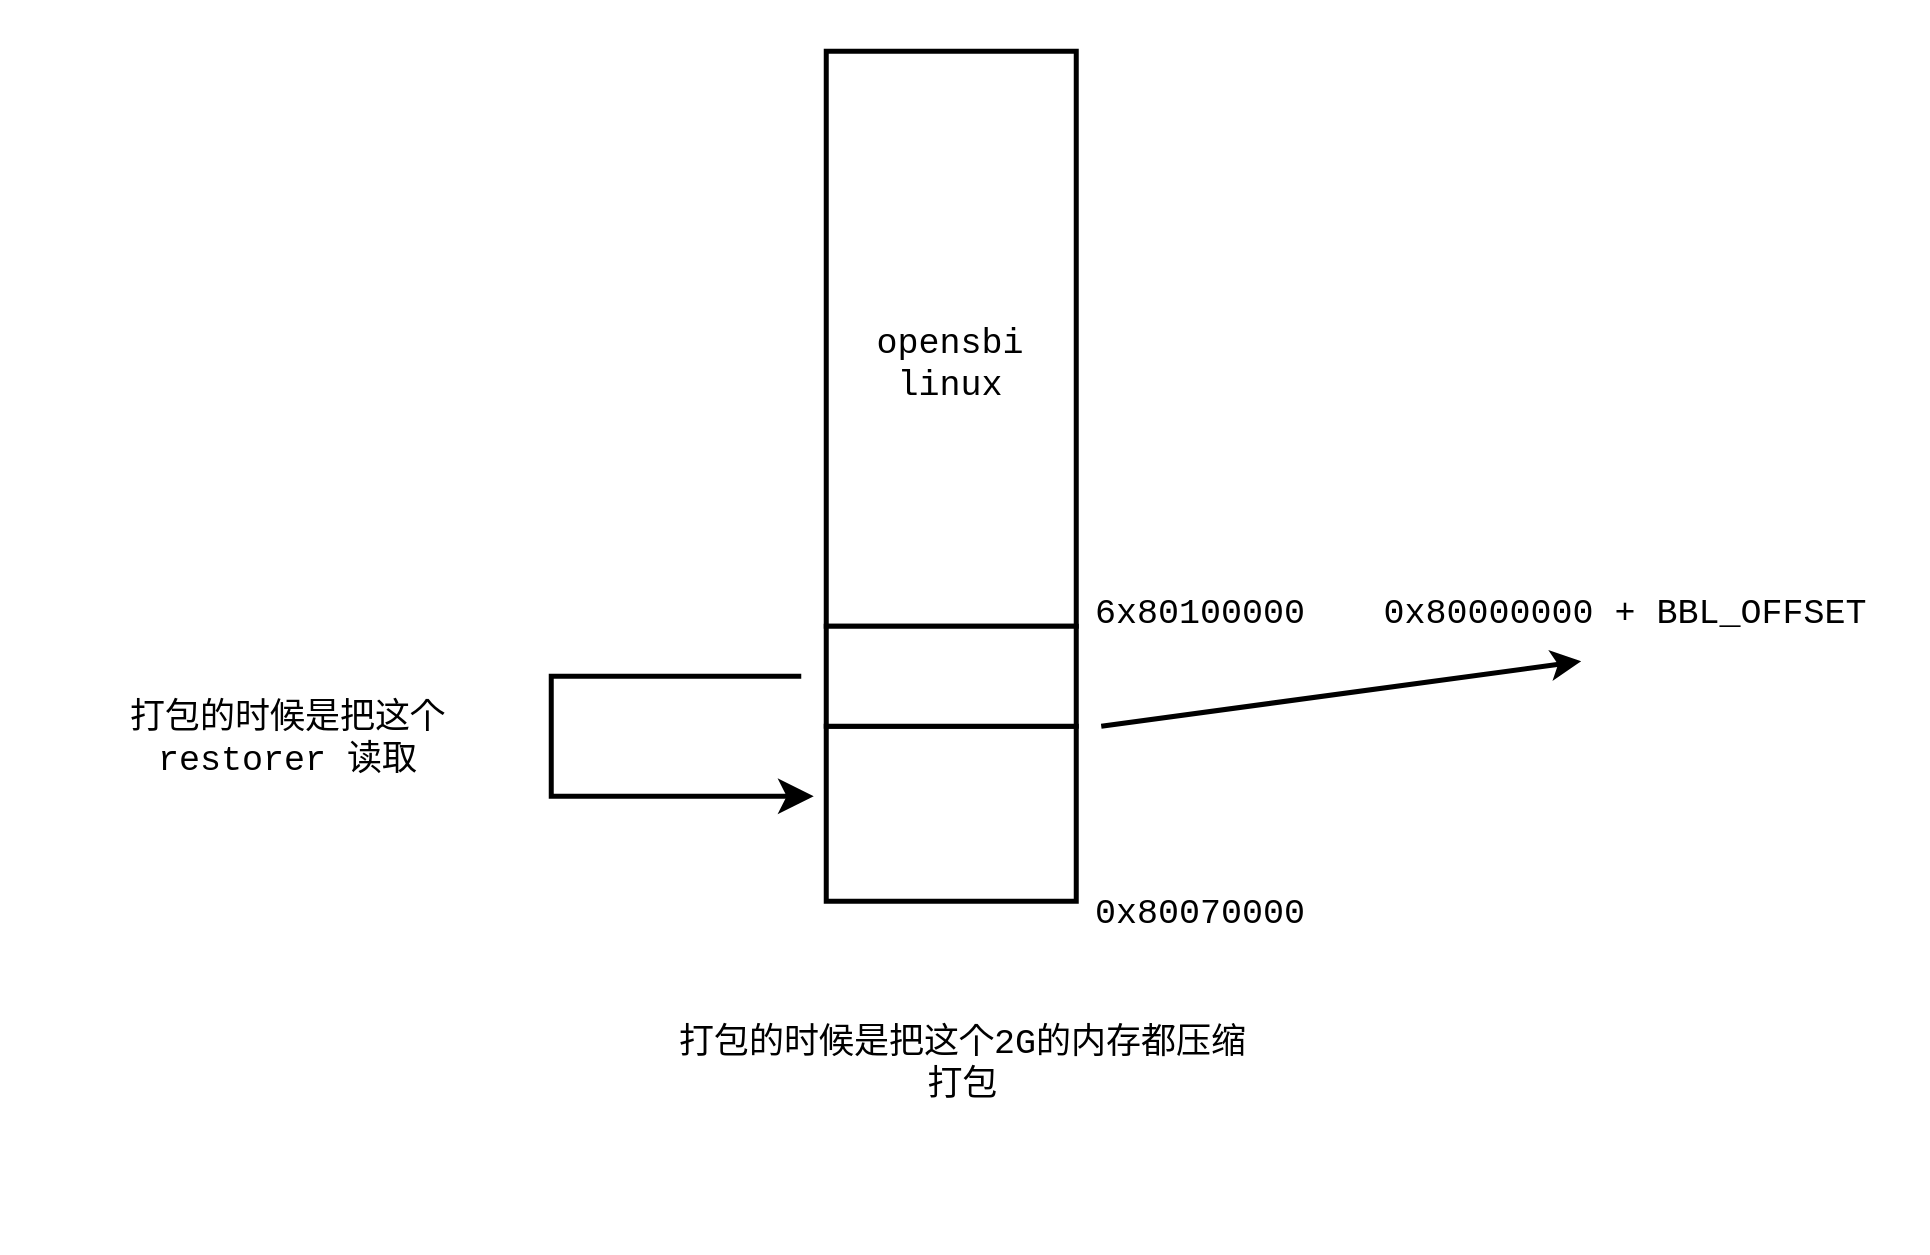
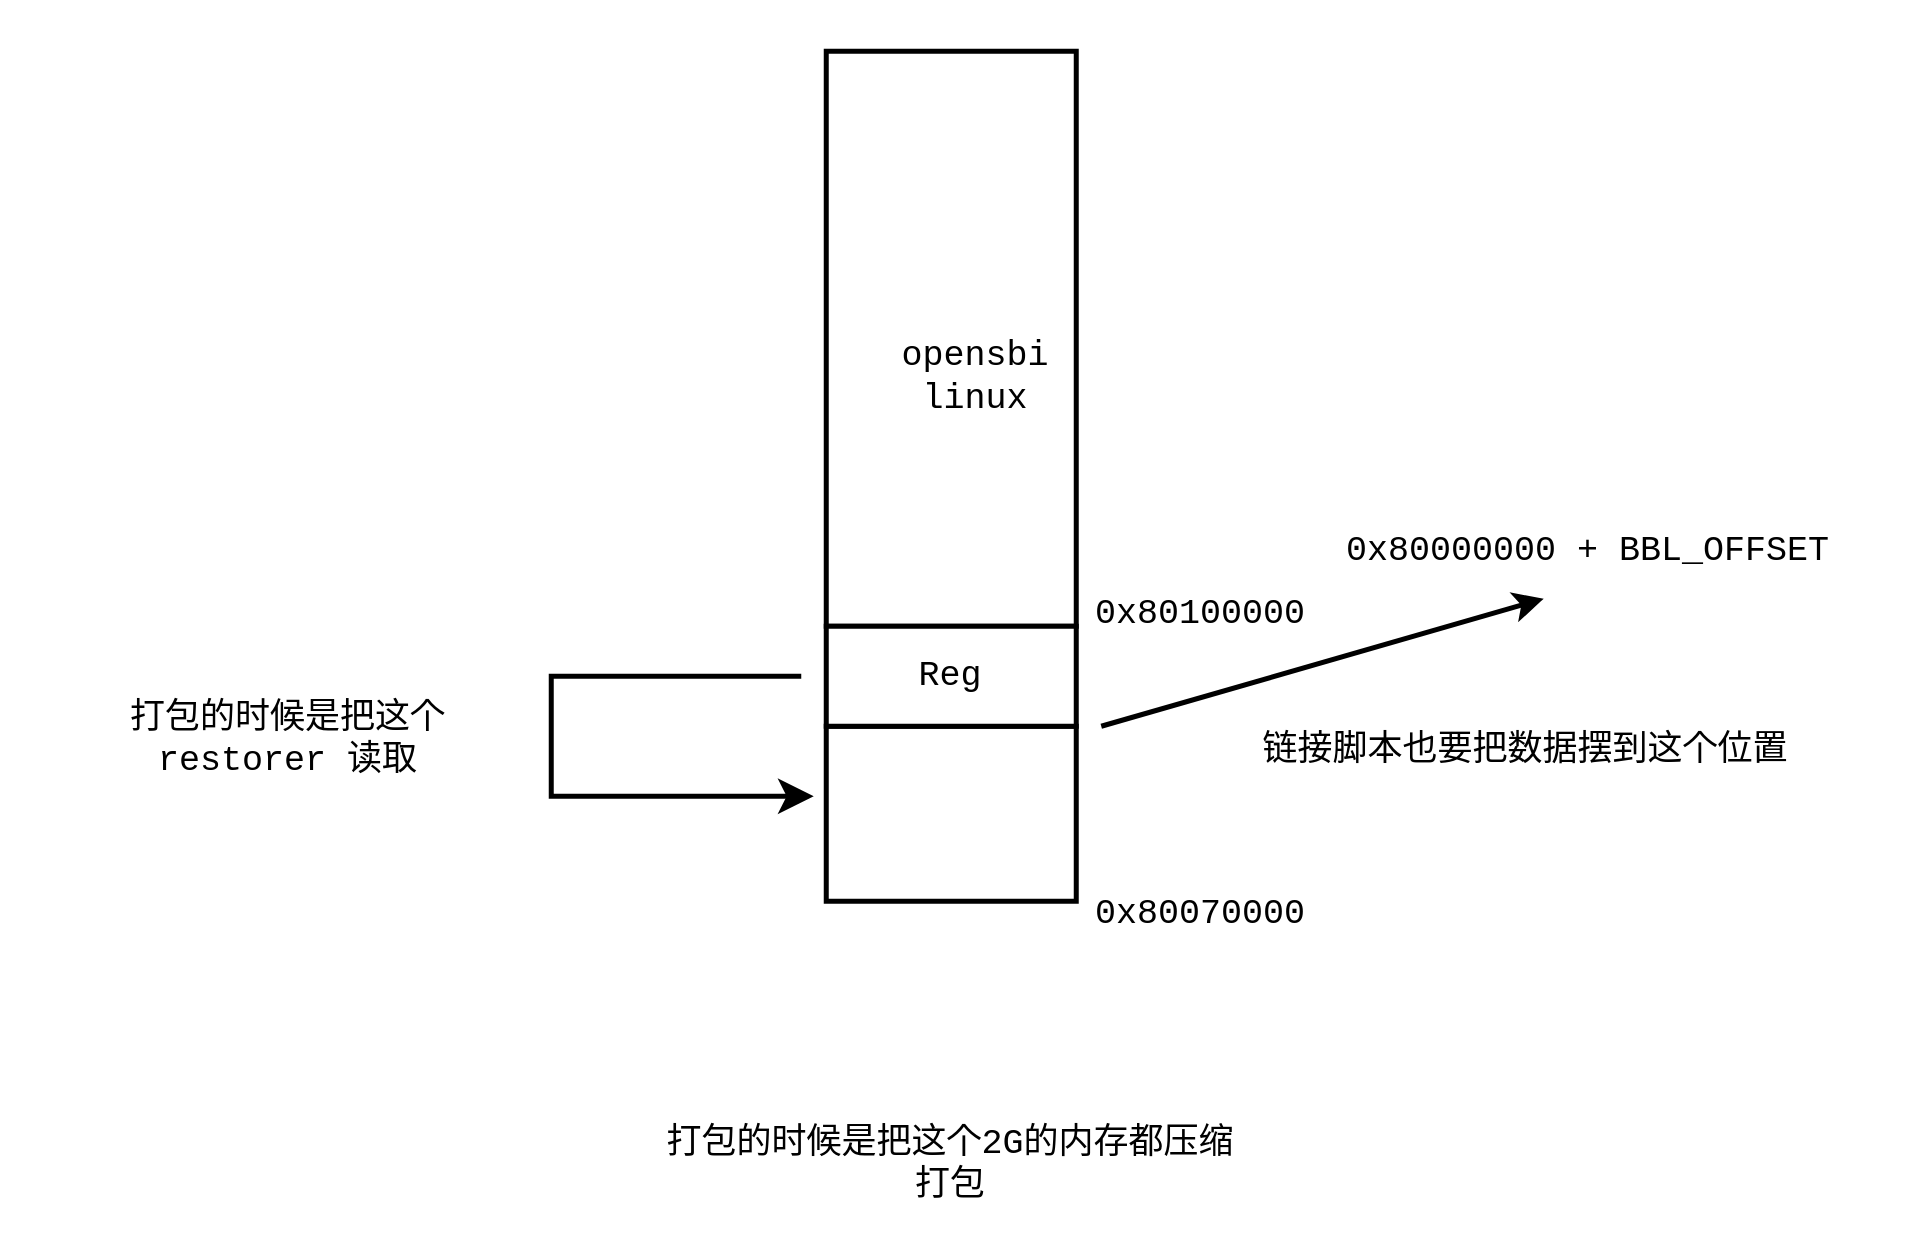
(951, 364) -> (976, 376)
(1201, 614) -> (1201, 614)
(1626, 614) -> (1589, 551)
none -> (951, 676)
none -> (1526, 751)
(964, 1064) -> (951, 1164)
